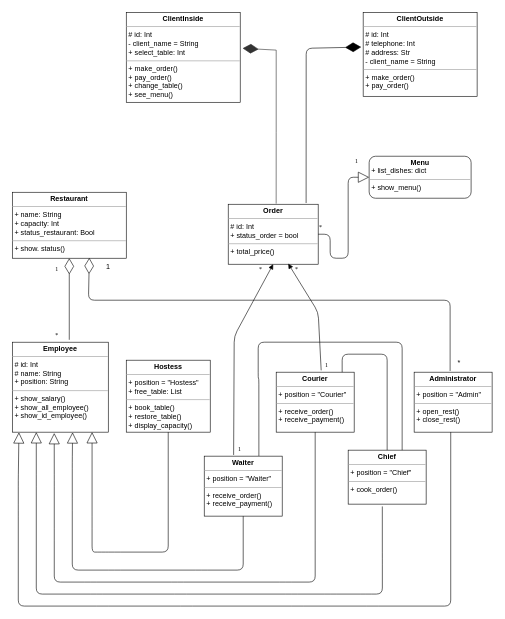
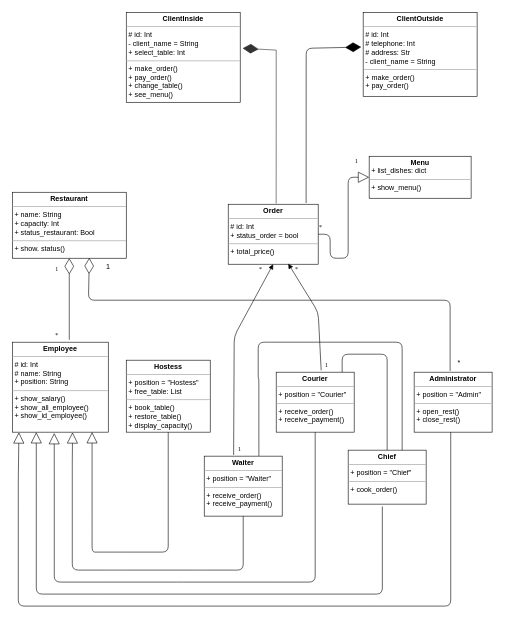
(420, 177) -> (420, 177)
